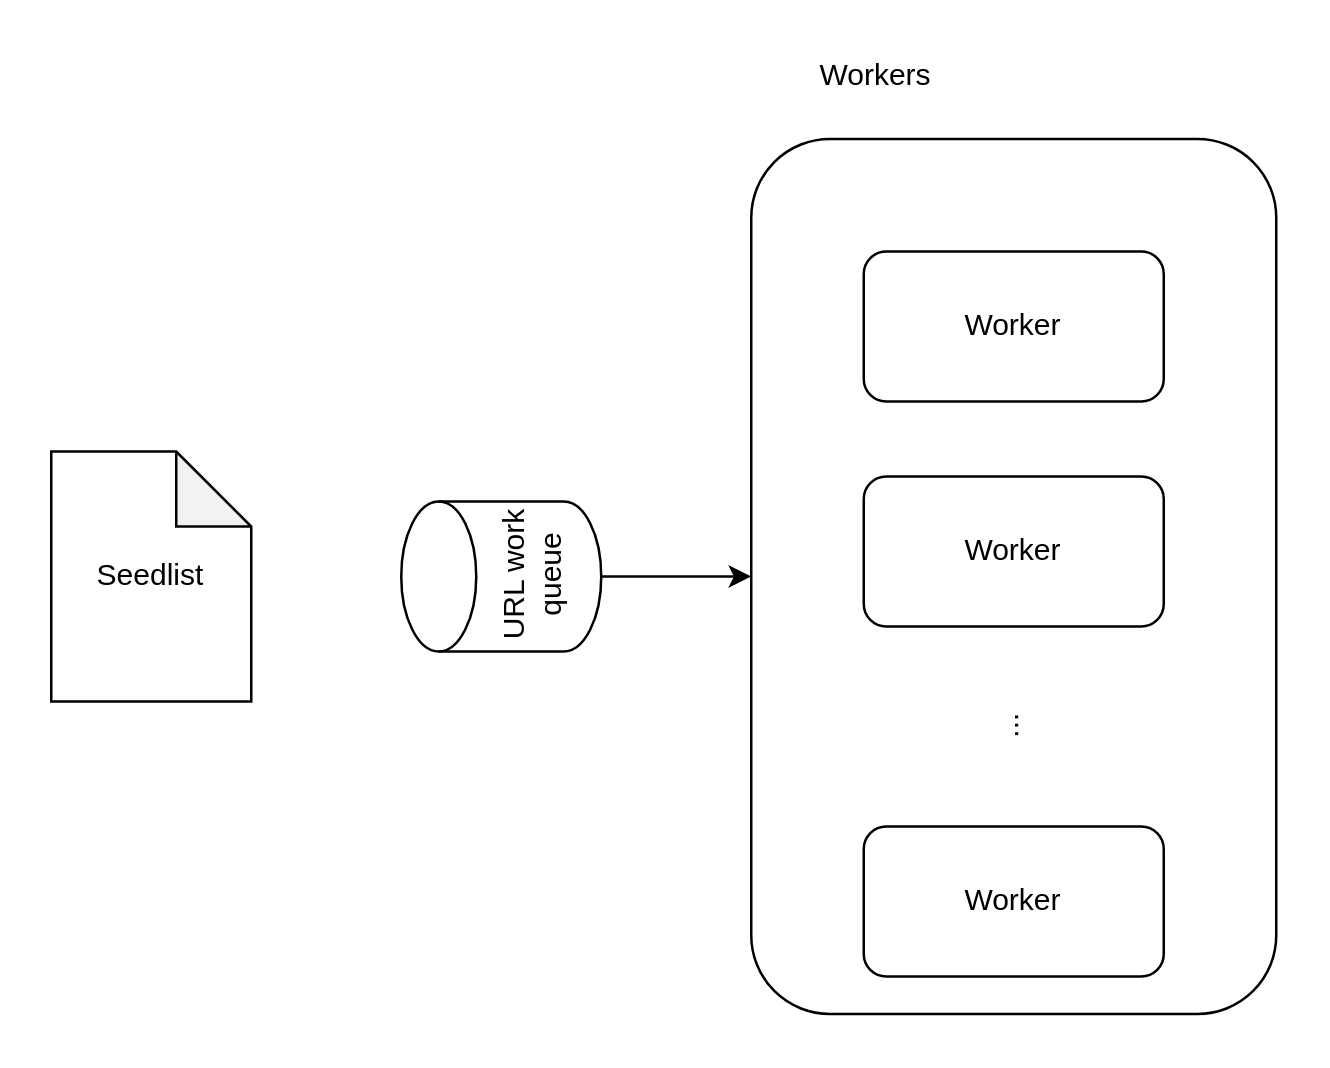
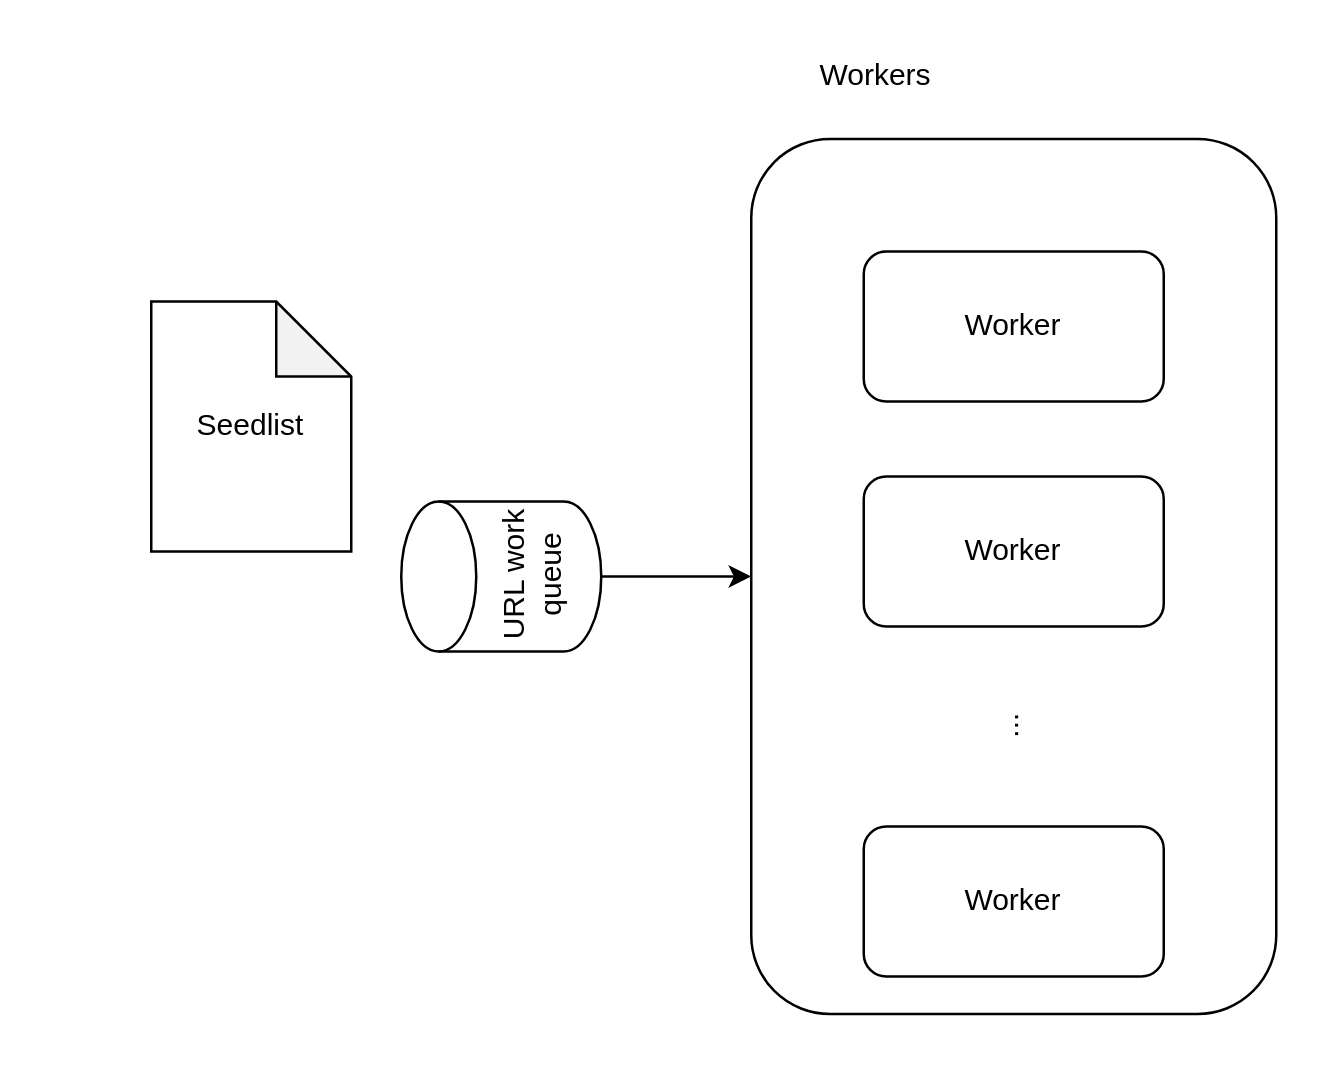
(151, 576) -> (251, 426)
